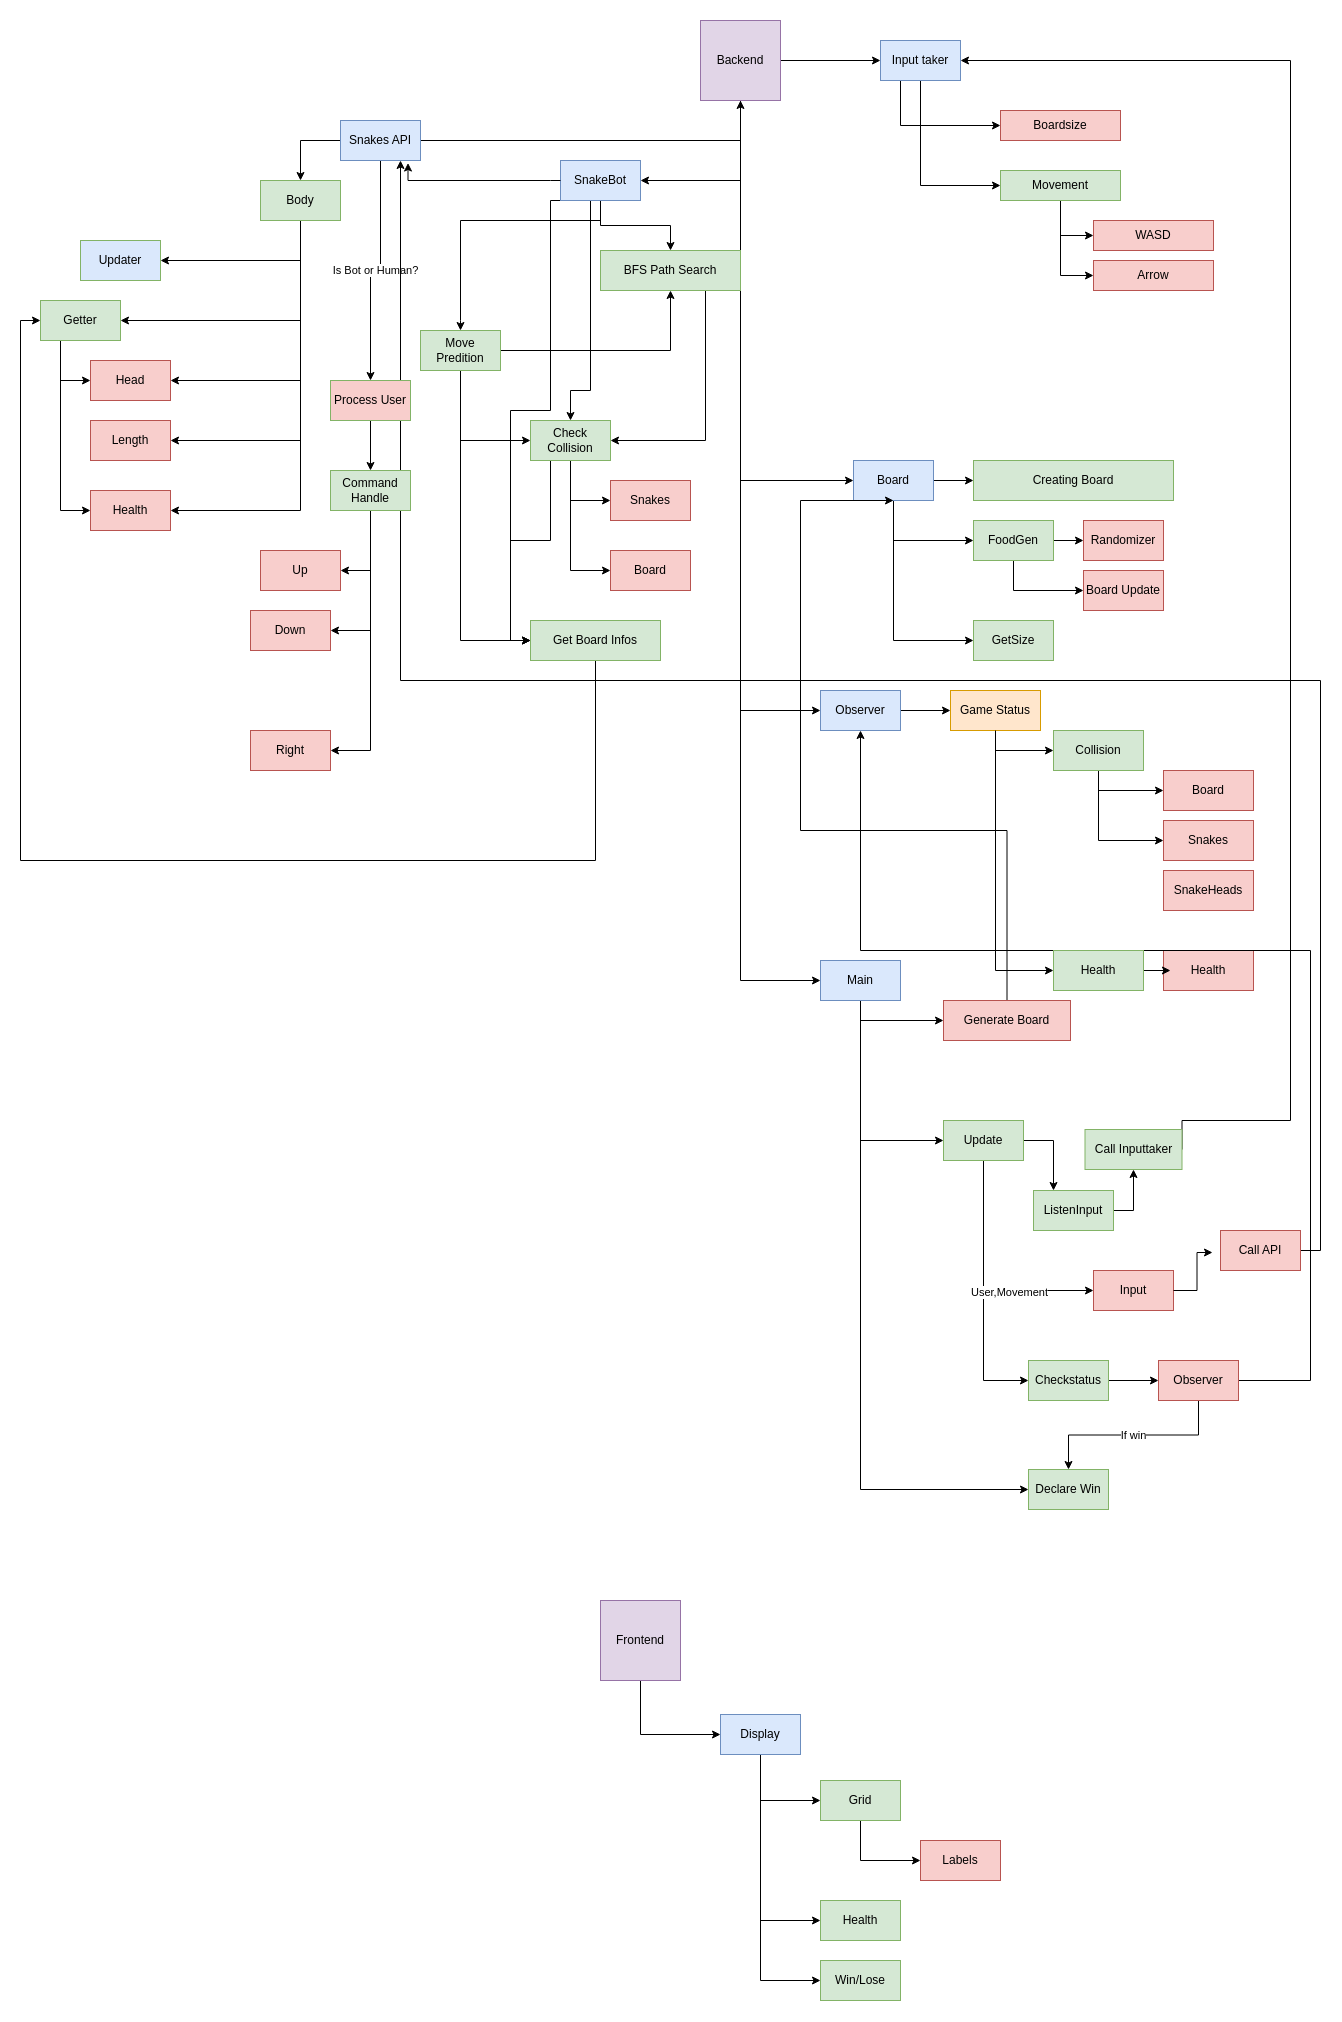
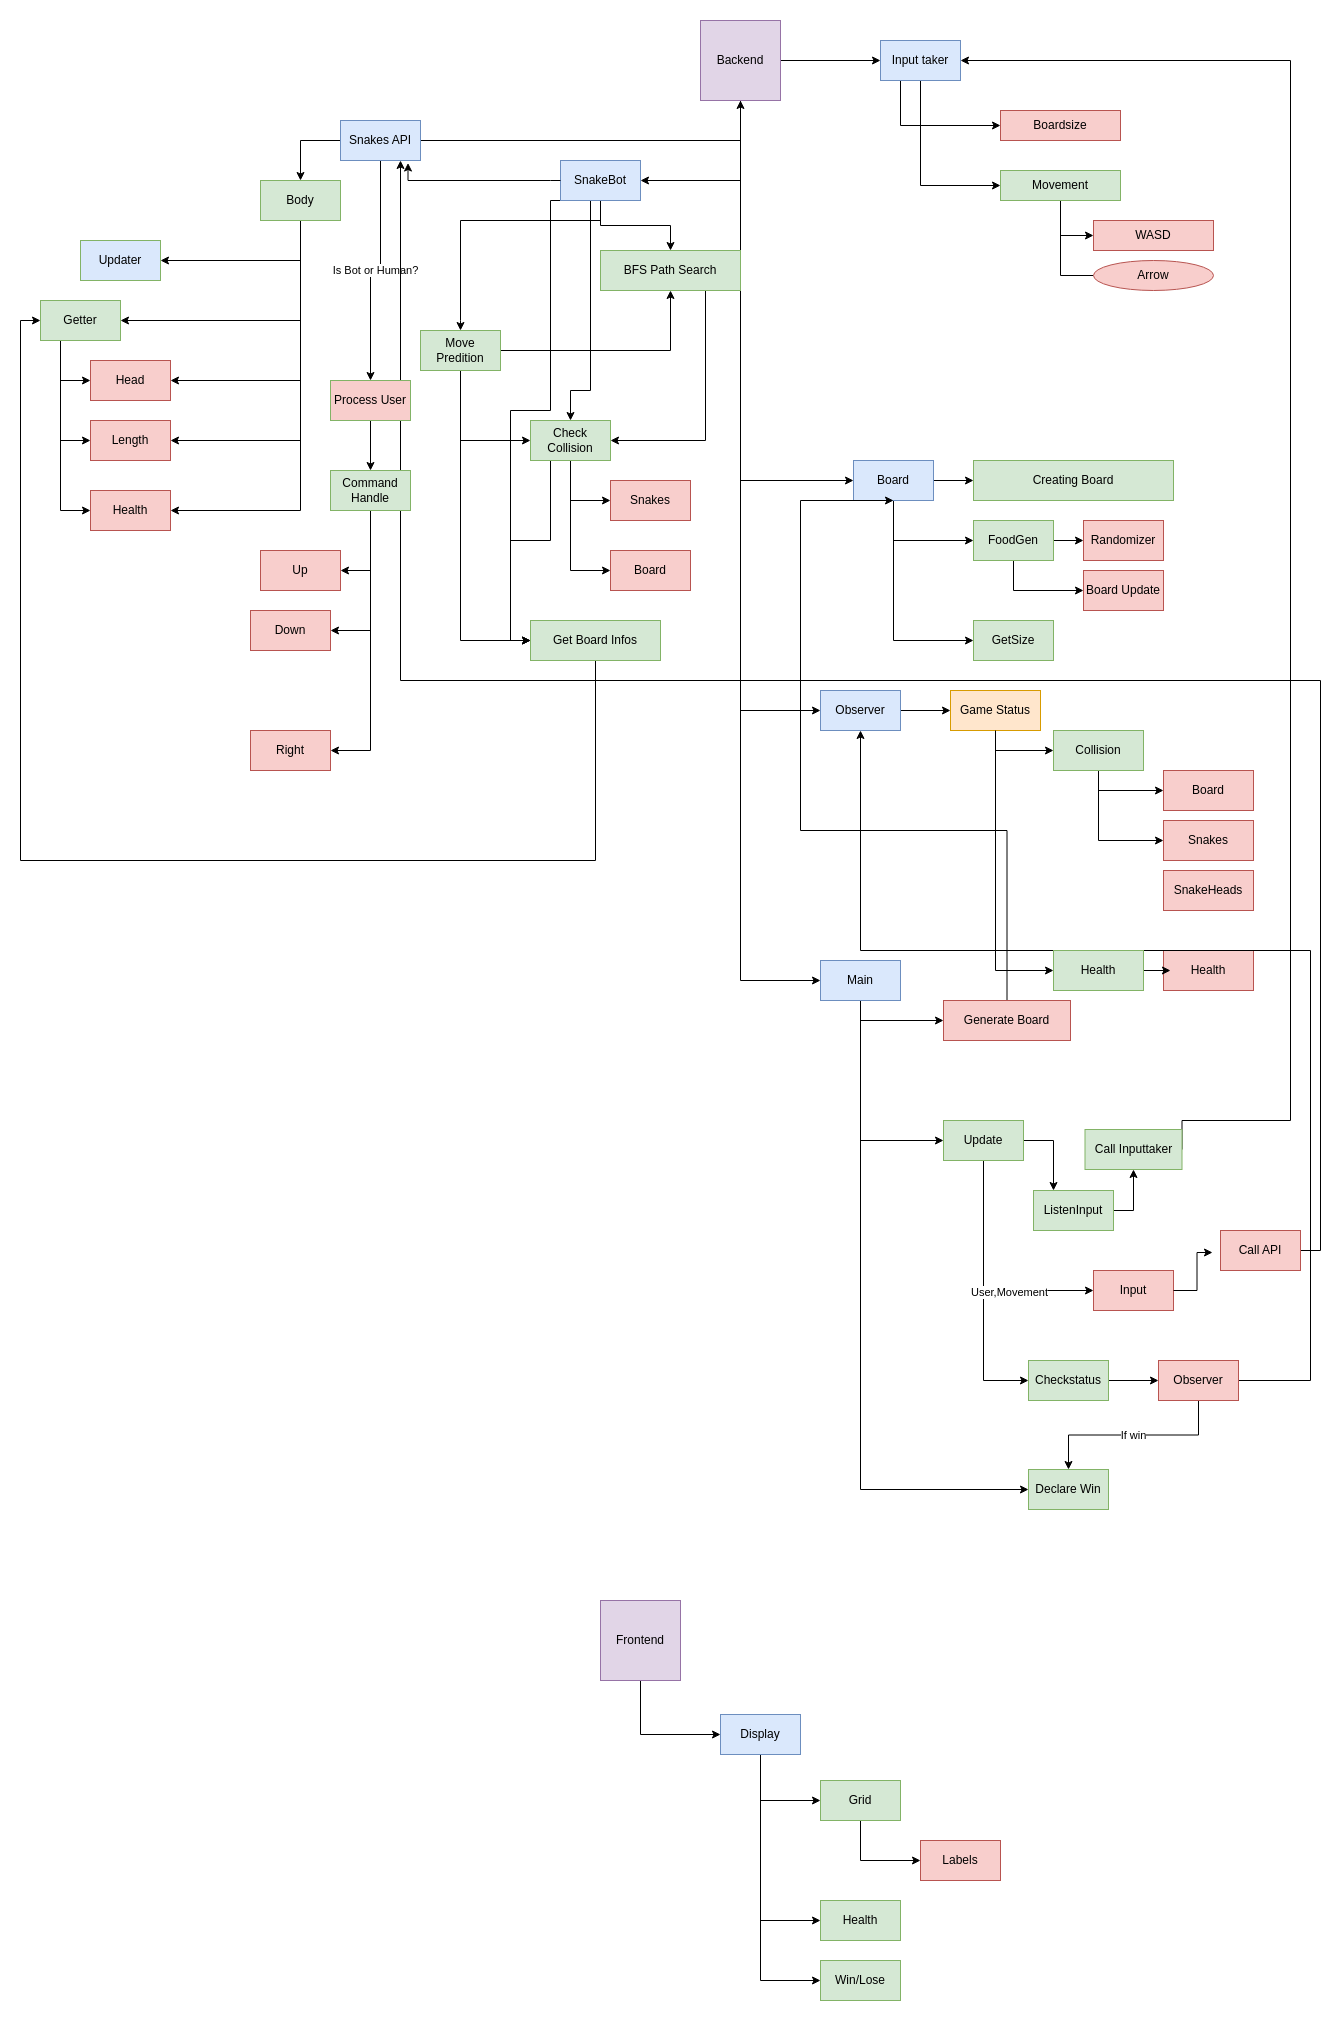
(1085, 276) -> (1089, 276)
(1154, 276) -> (1154, 276)
none -> (73, 441)
